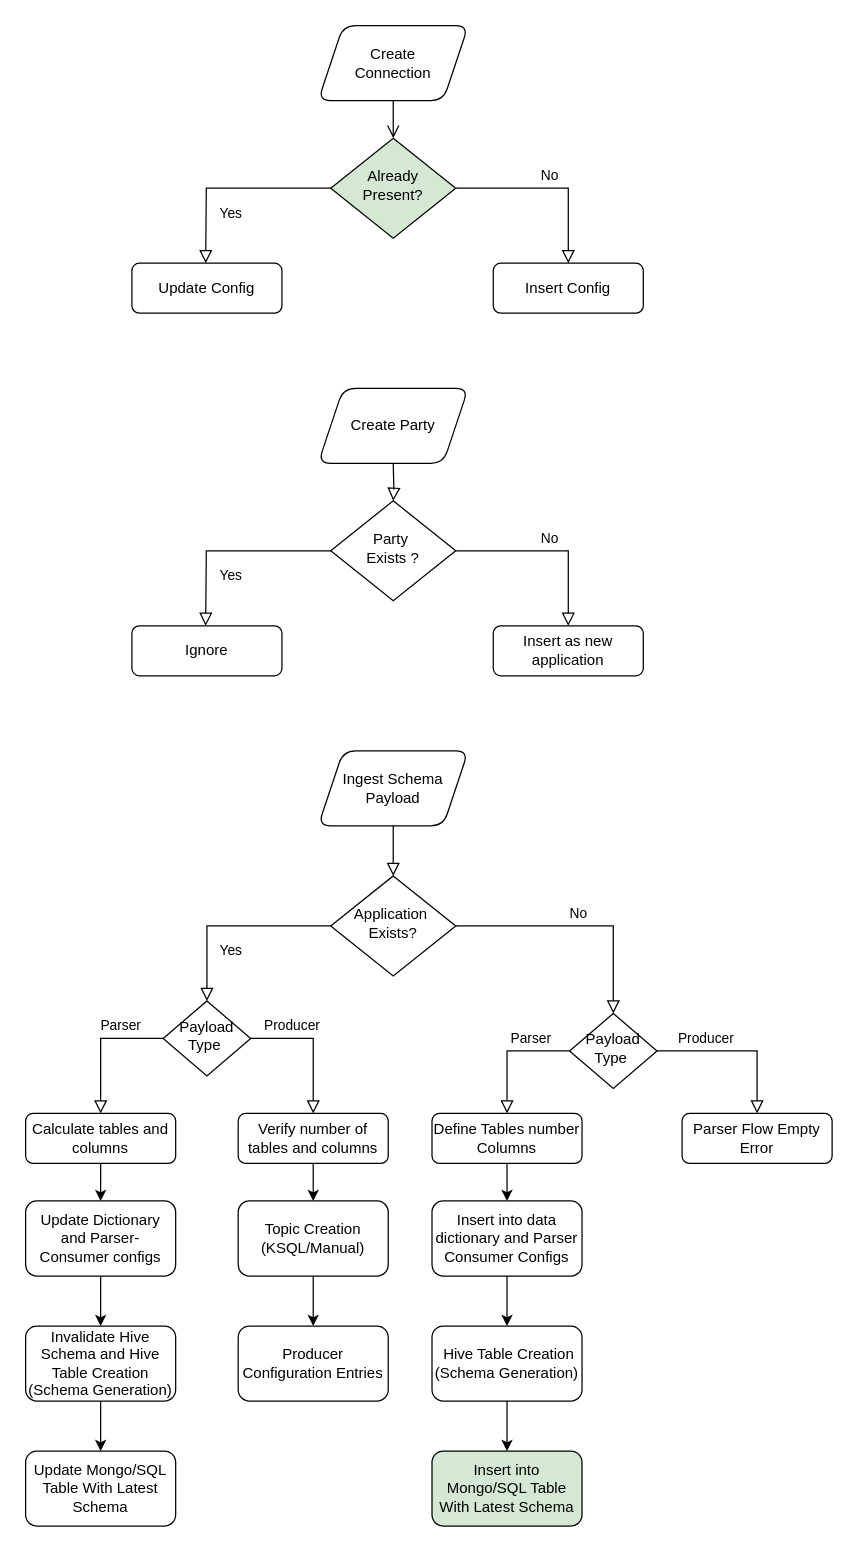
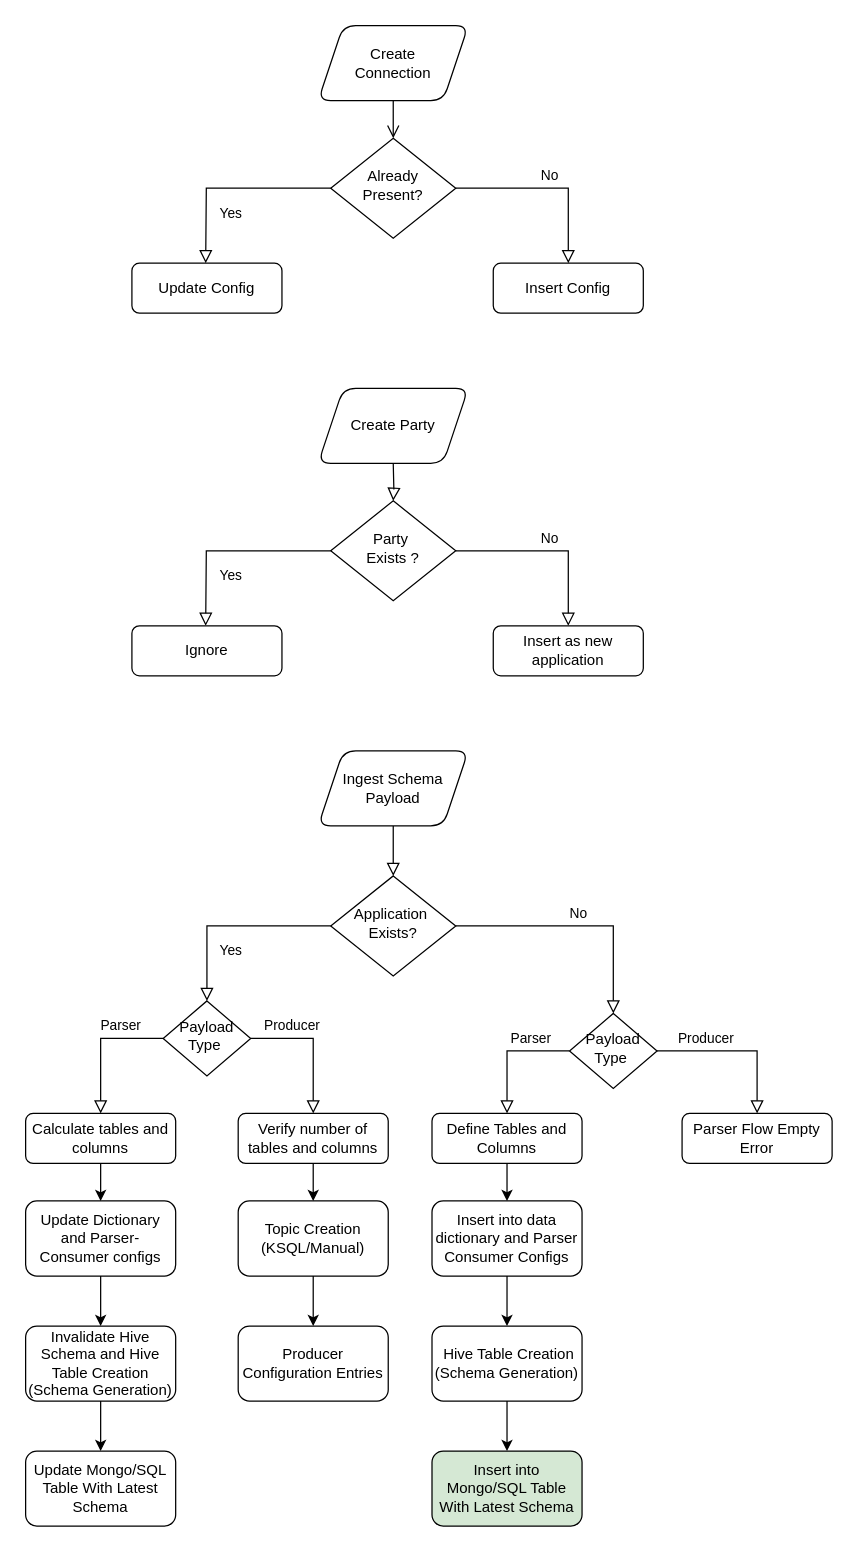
(393, 188) -> (393, 188)
(507, 1138) -> (507, 1138)
